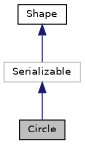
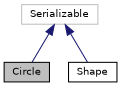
(42, 49) -> (79, 48)
